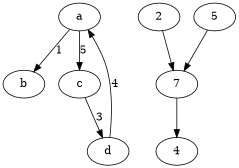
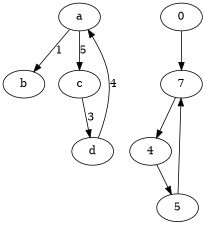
(159, 17) -> (181, 17)
none -> (162, 176)
